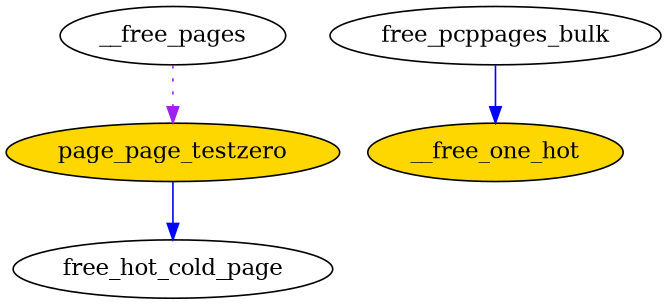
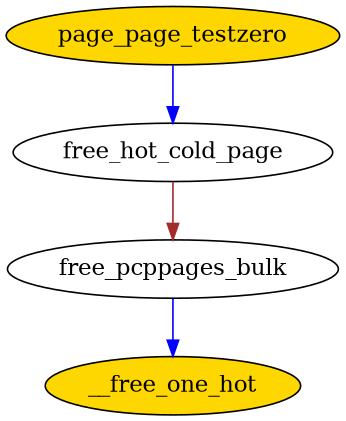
(173, 36) -> none
none -> (173, 203)
